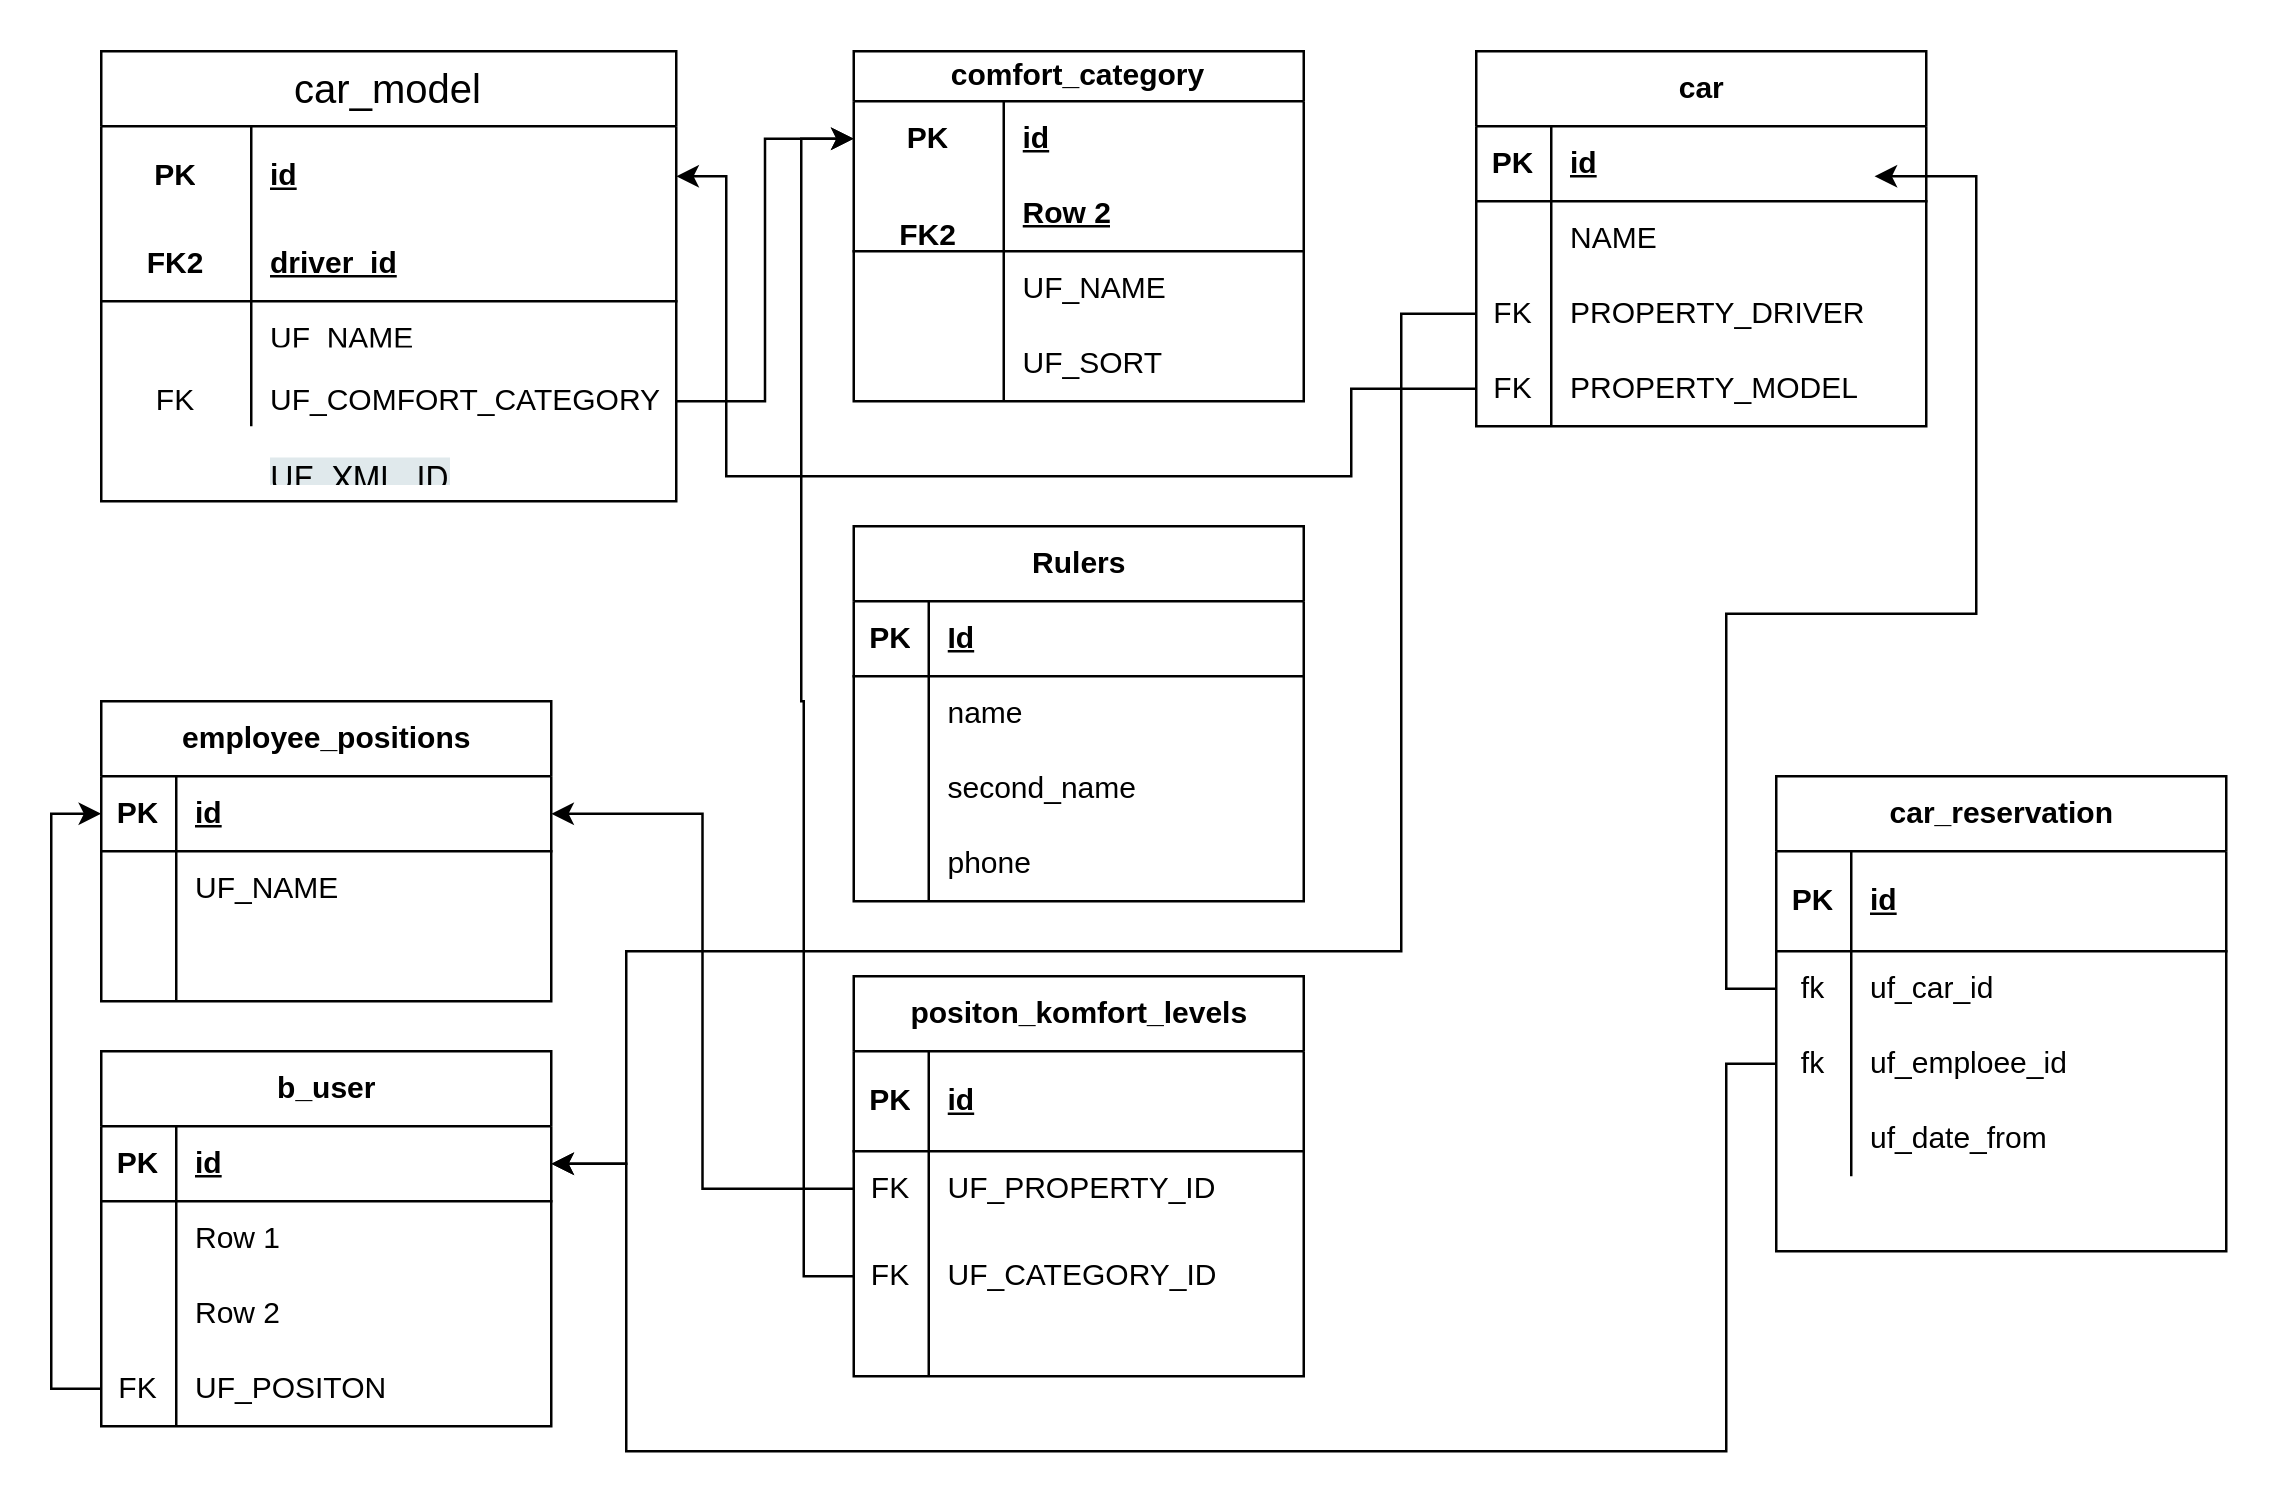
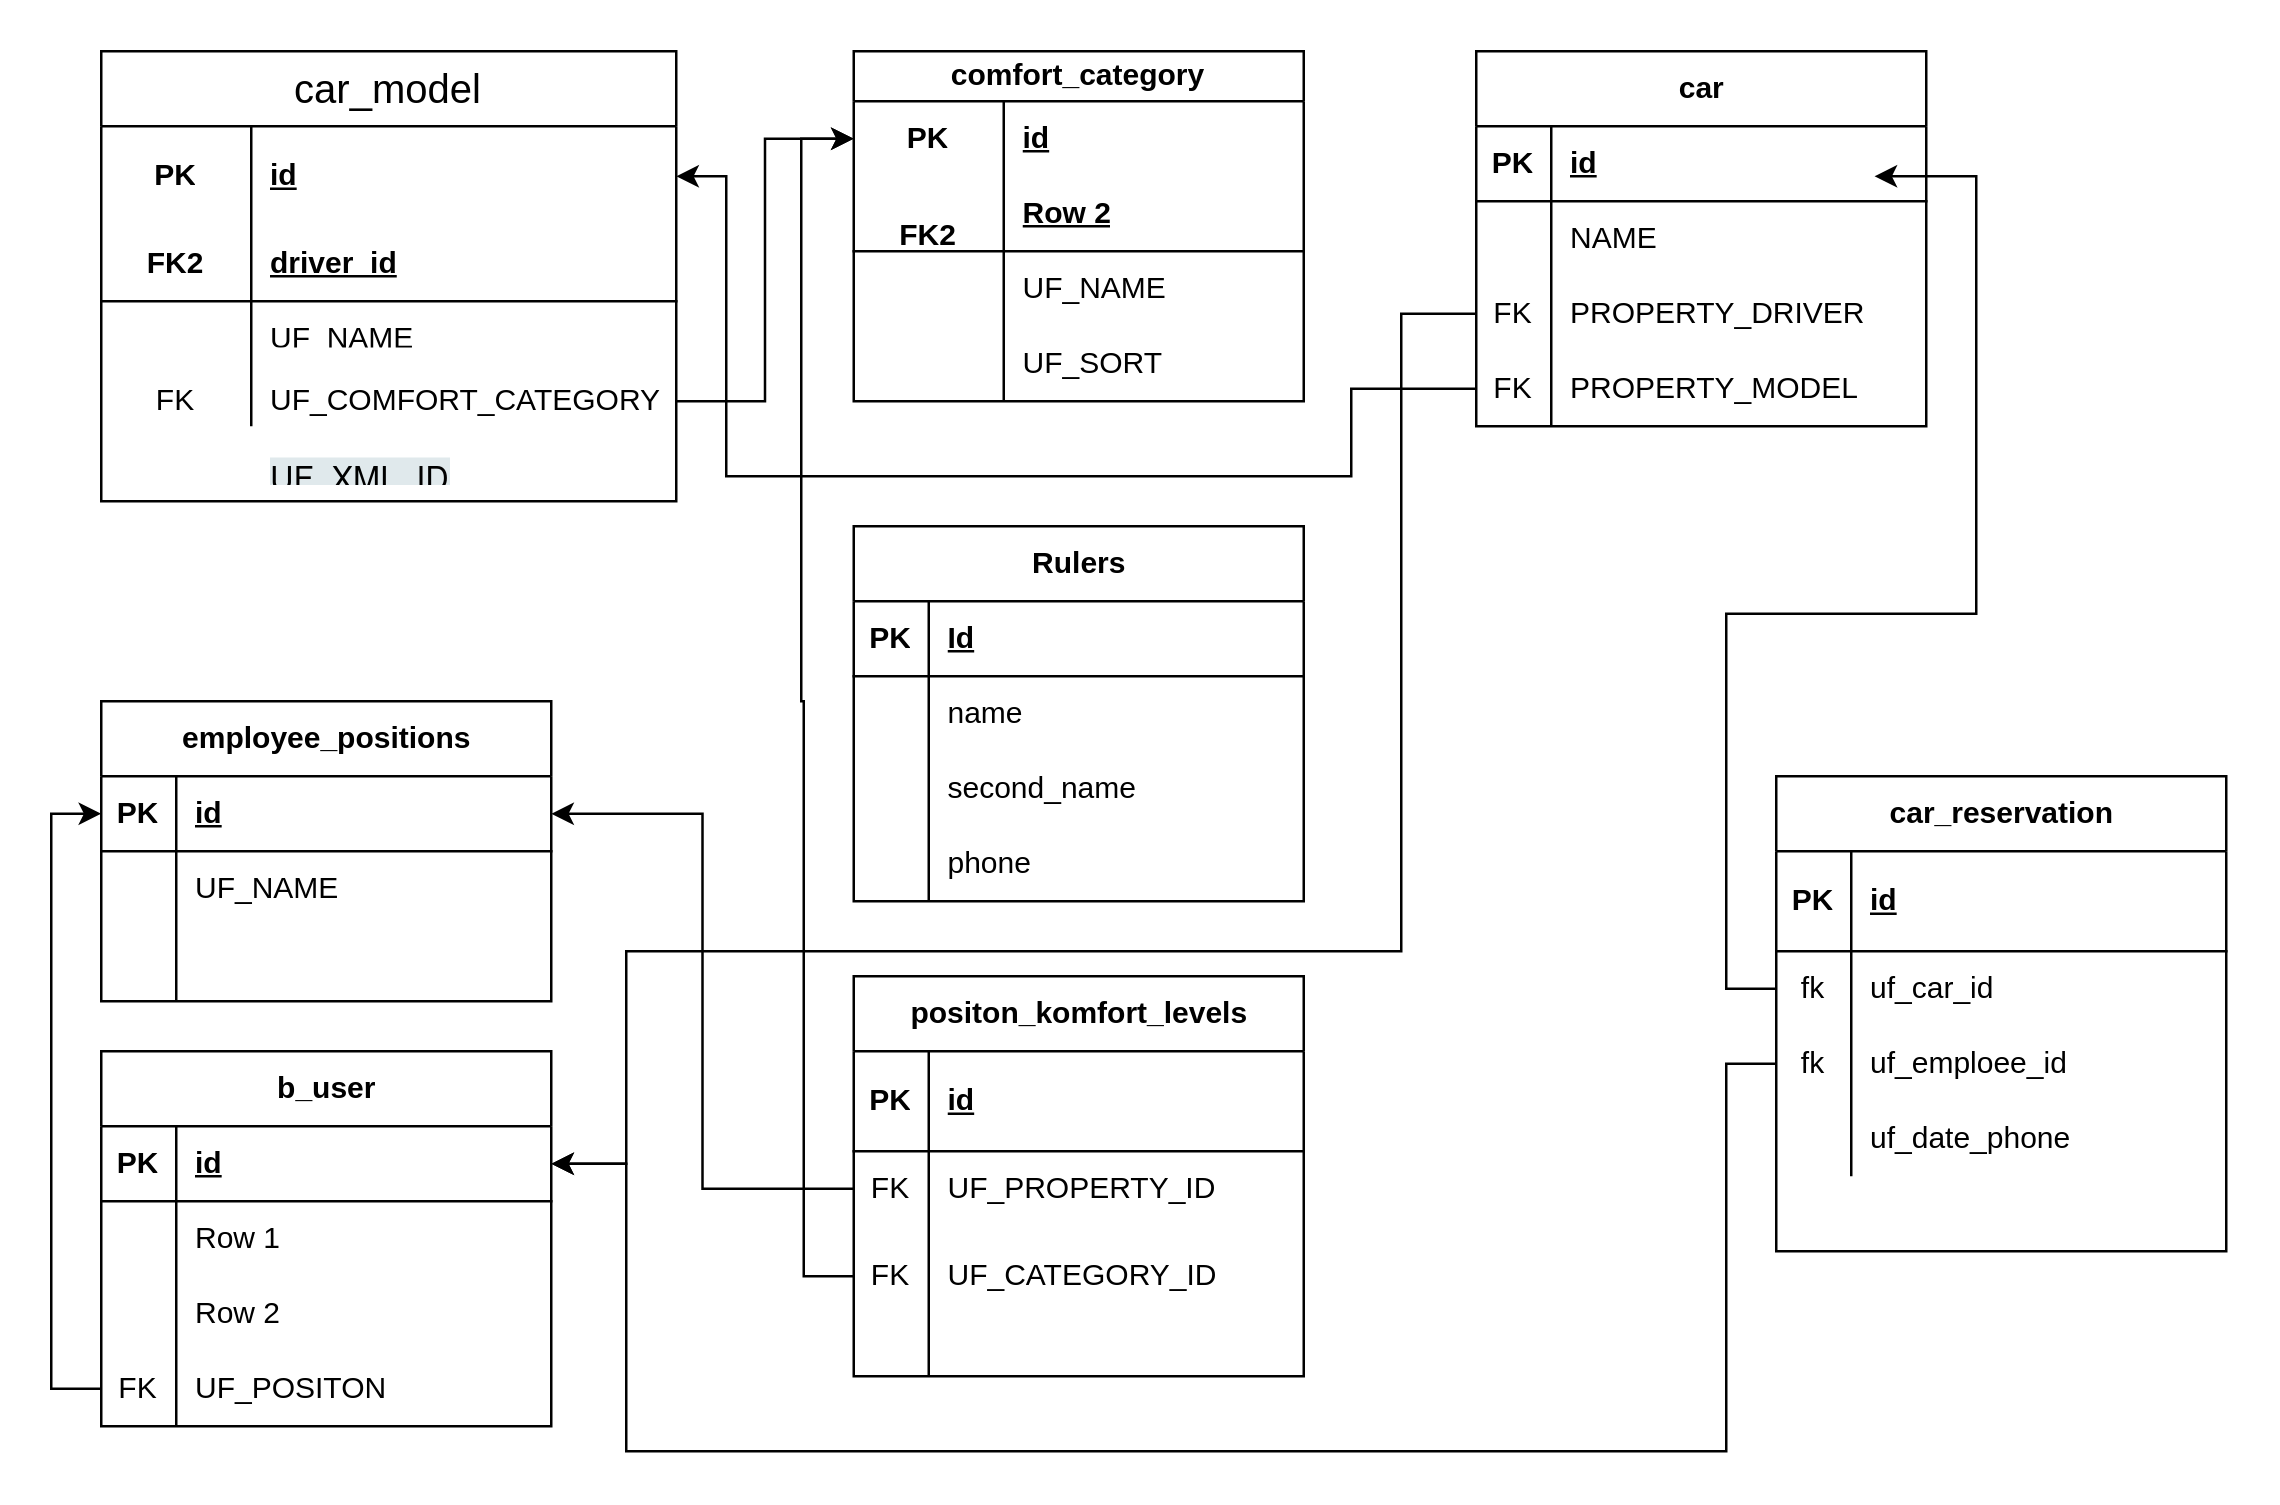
(1972, 1139) -> (1980, 1139)
